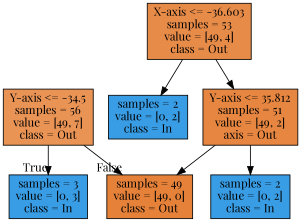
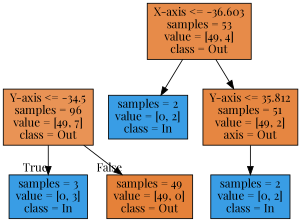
(48, 117) -> (48, 117)
(200, 157) -> none
